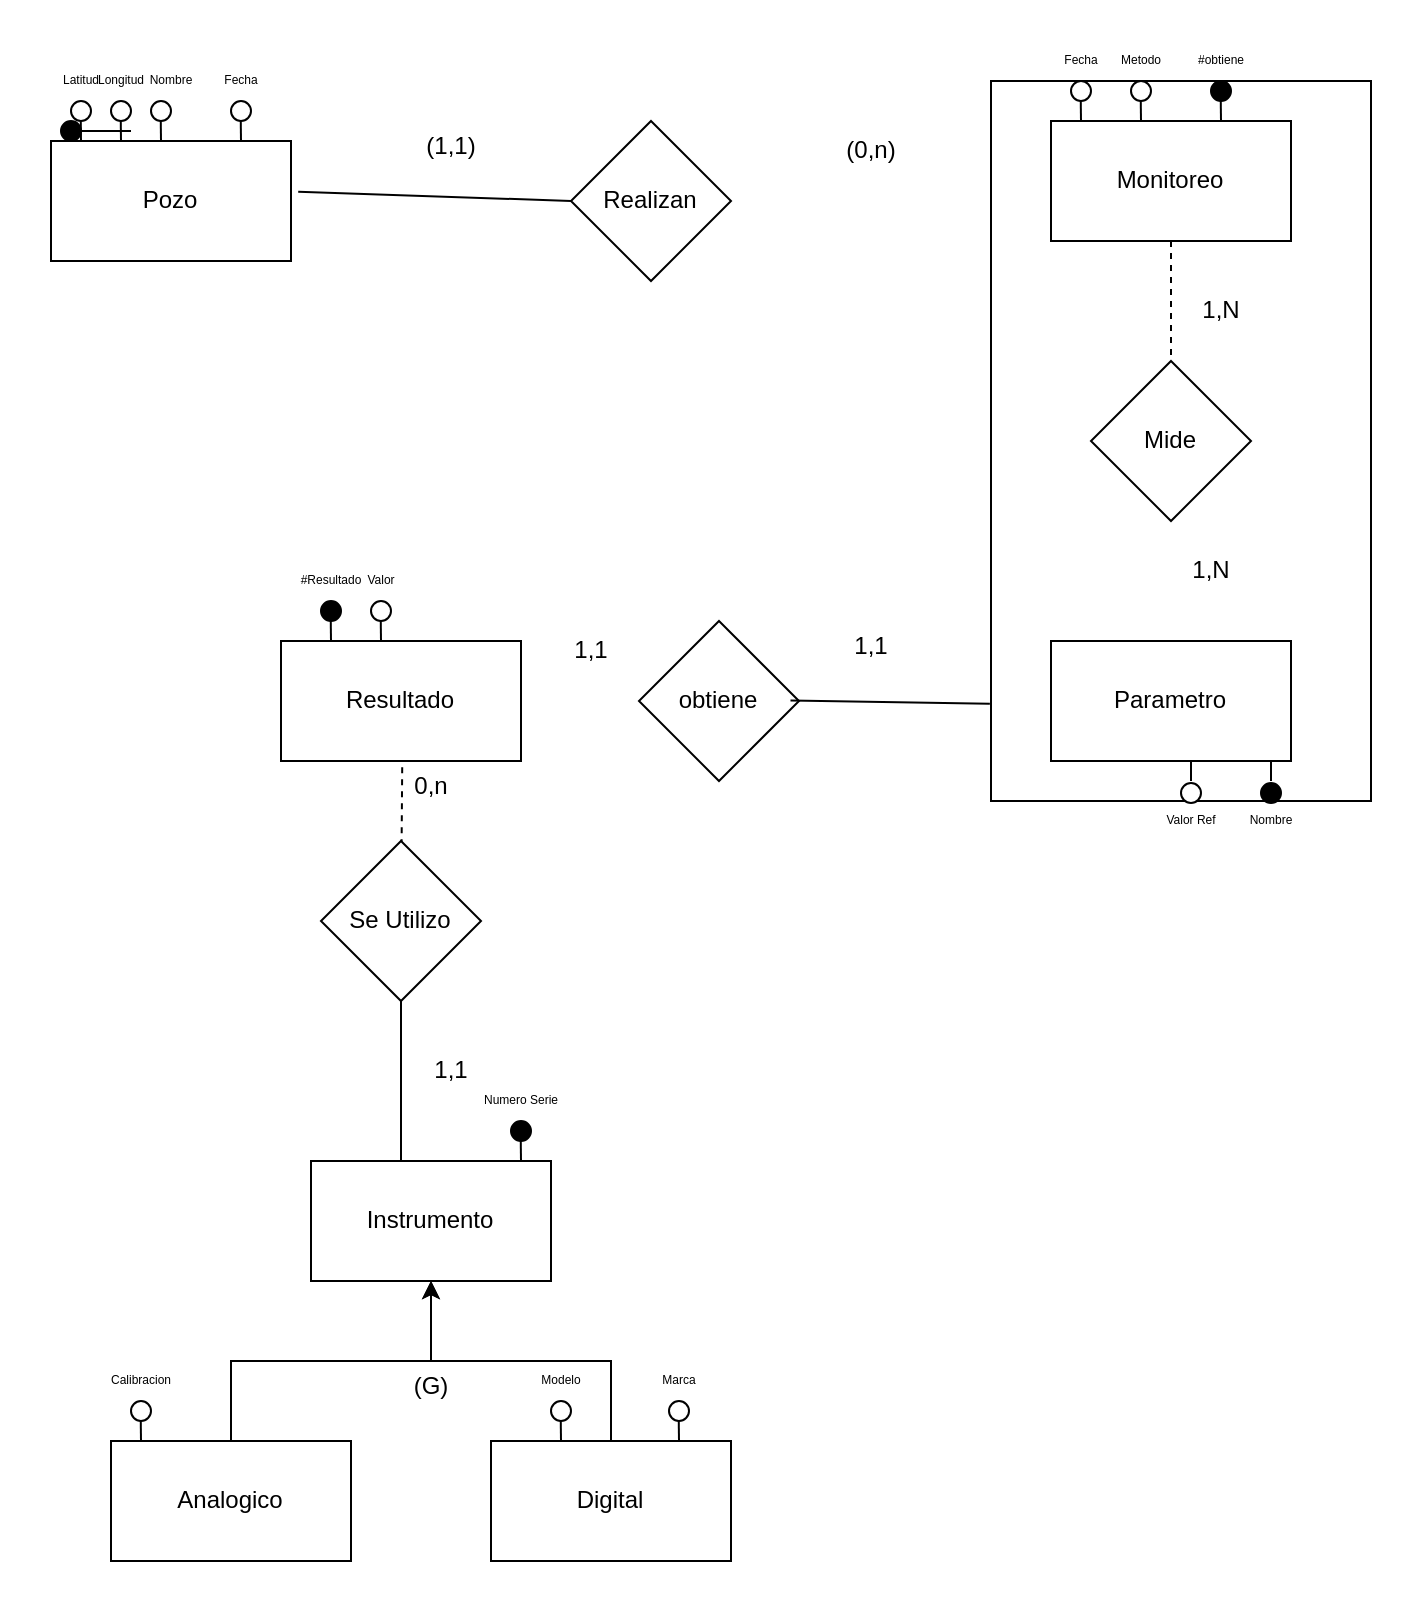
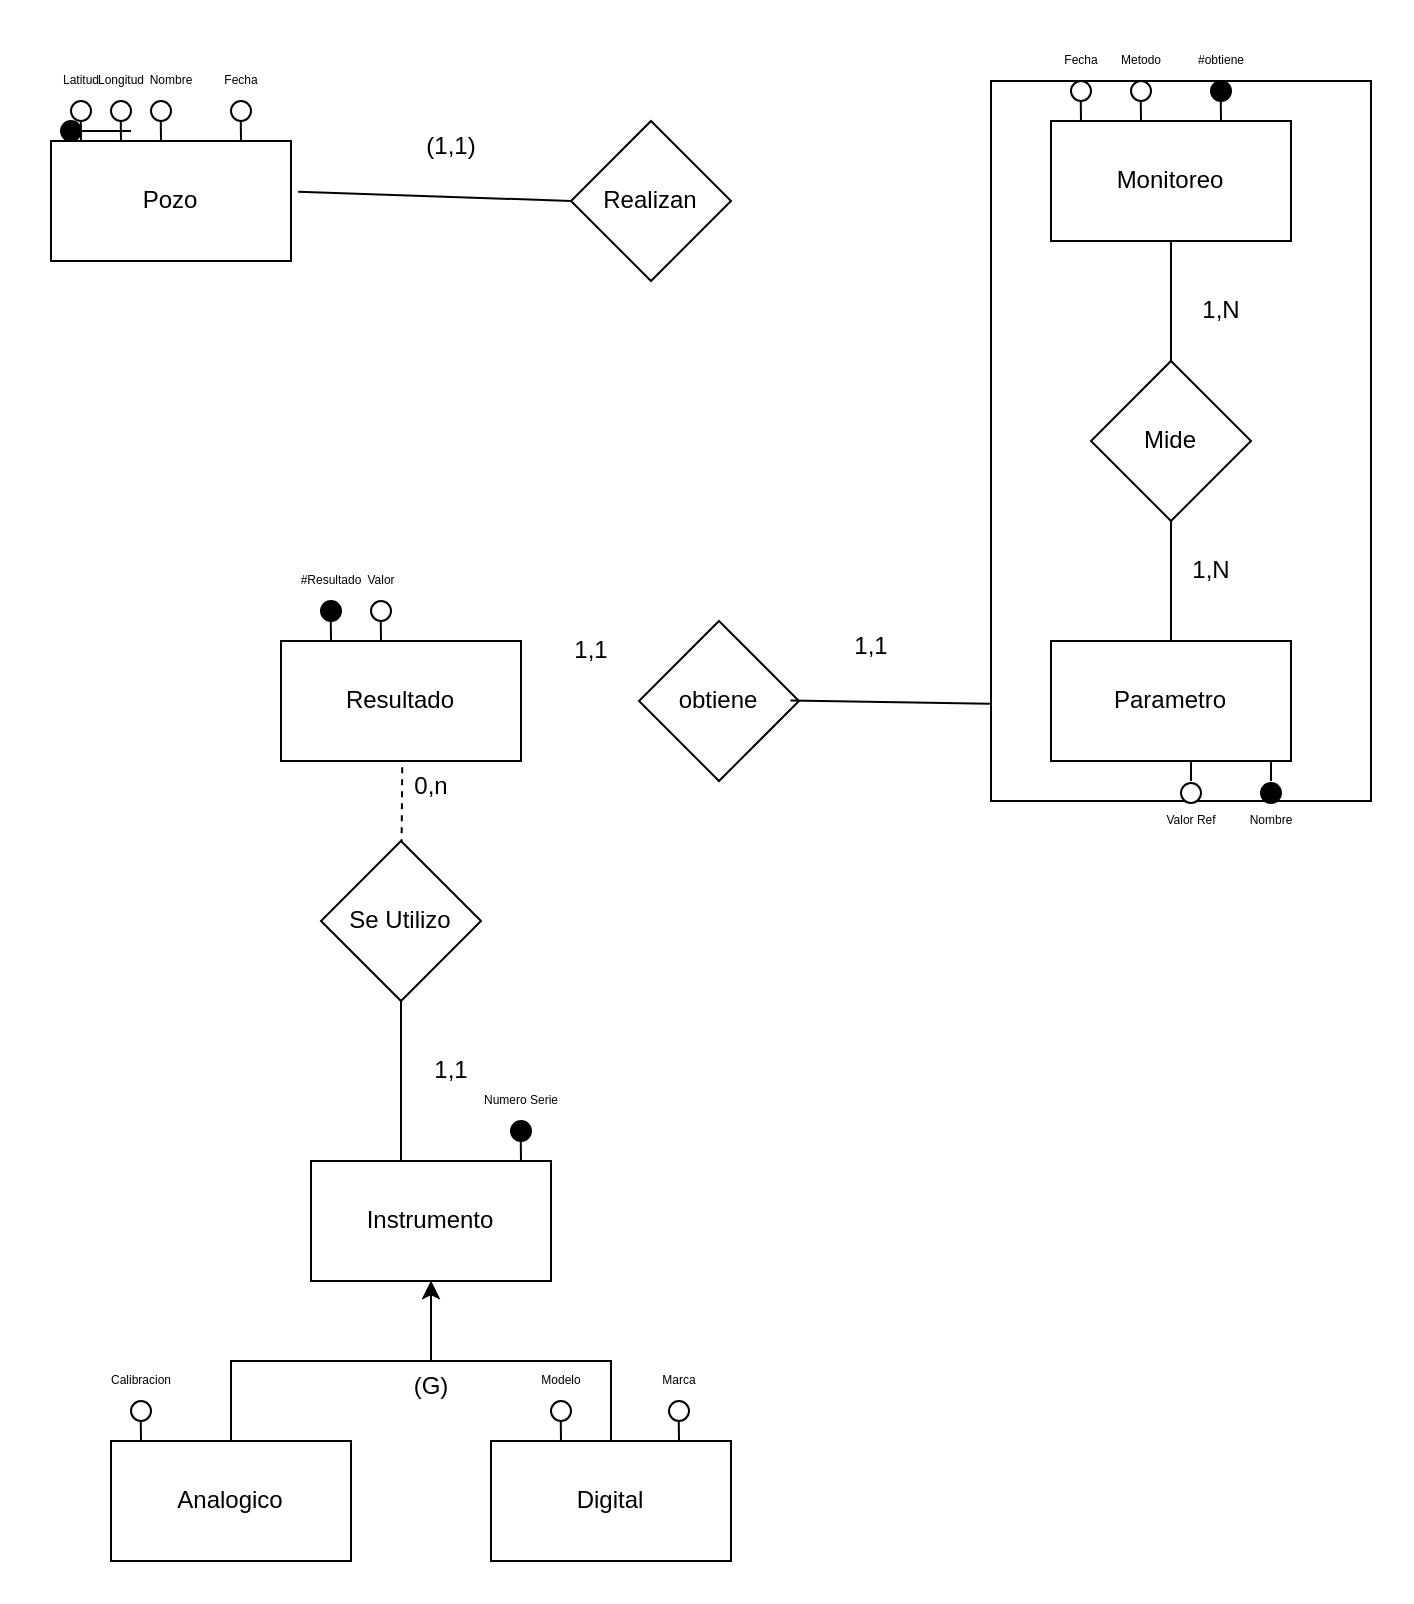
(871, 151) -> none
(1171, 302) -> (1171, 302)
none -> (1171, 581)
